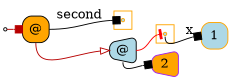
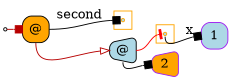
(215, 36) -> (215, 36)
